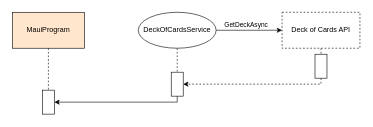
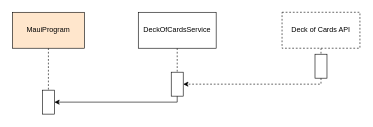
(177, 30) -> (177, 30)
(258, 30) -> none
